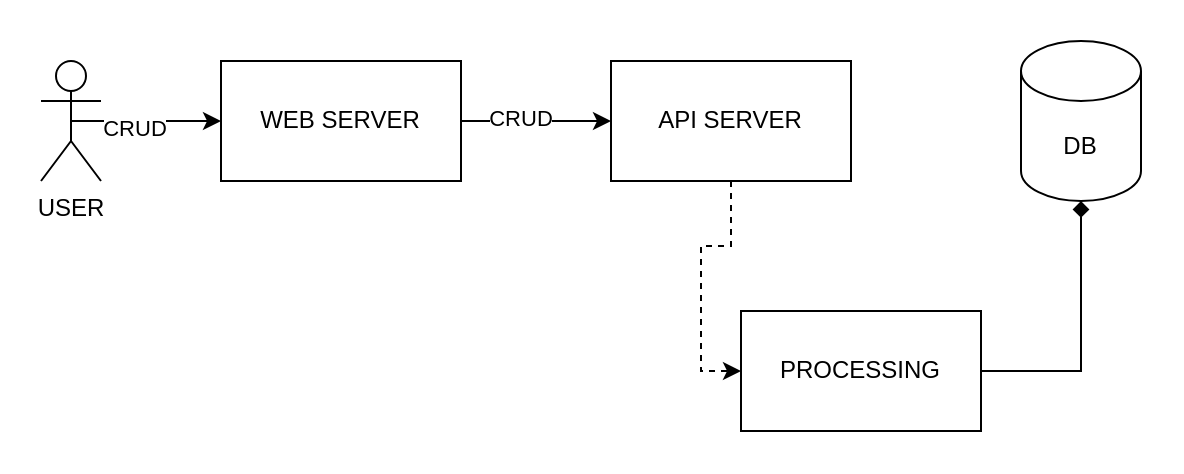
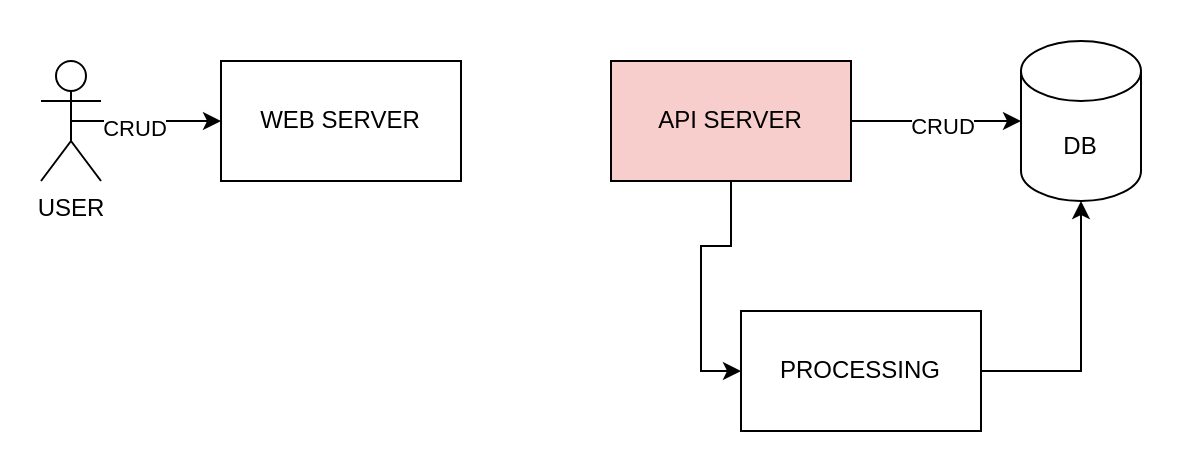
(530, 121) -> none
(731, 121) -> (731, 121)
none -> (929, 121)
(1081, 217) -> (1081, 216)
(701, 272) -> (701, 272)
